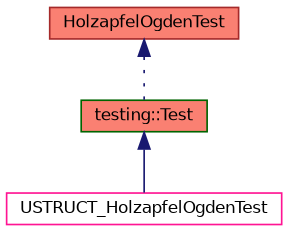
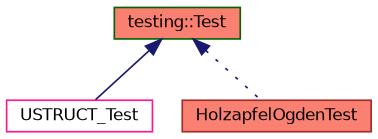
(144, 78) -> (233, 75)
(144, 209) -> (80, 116)
